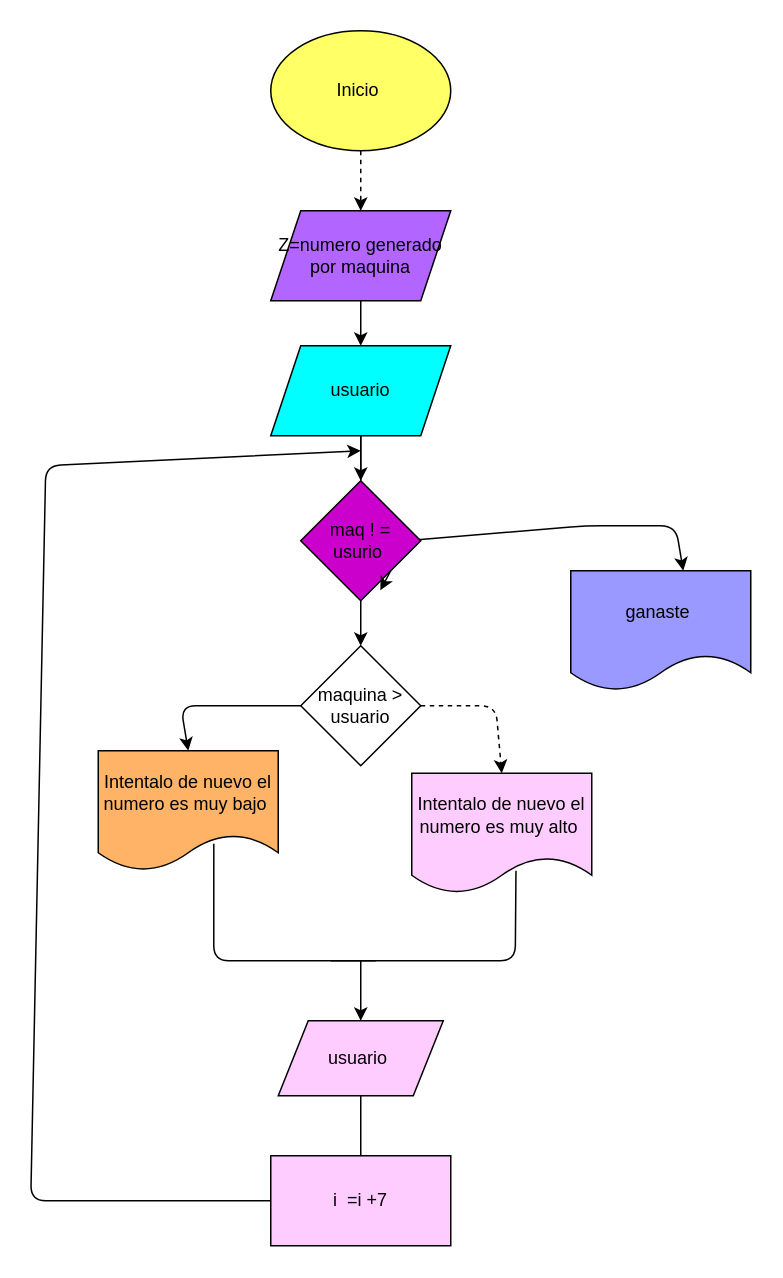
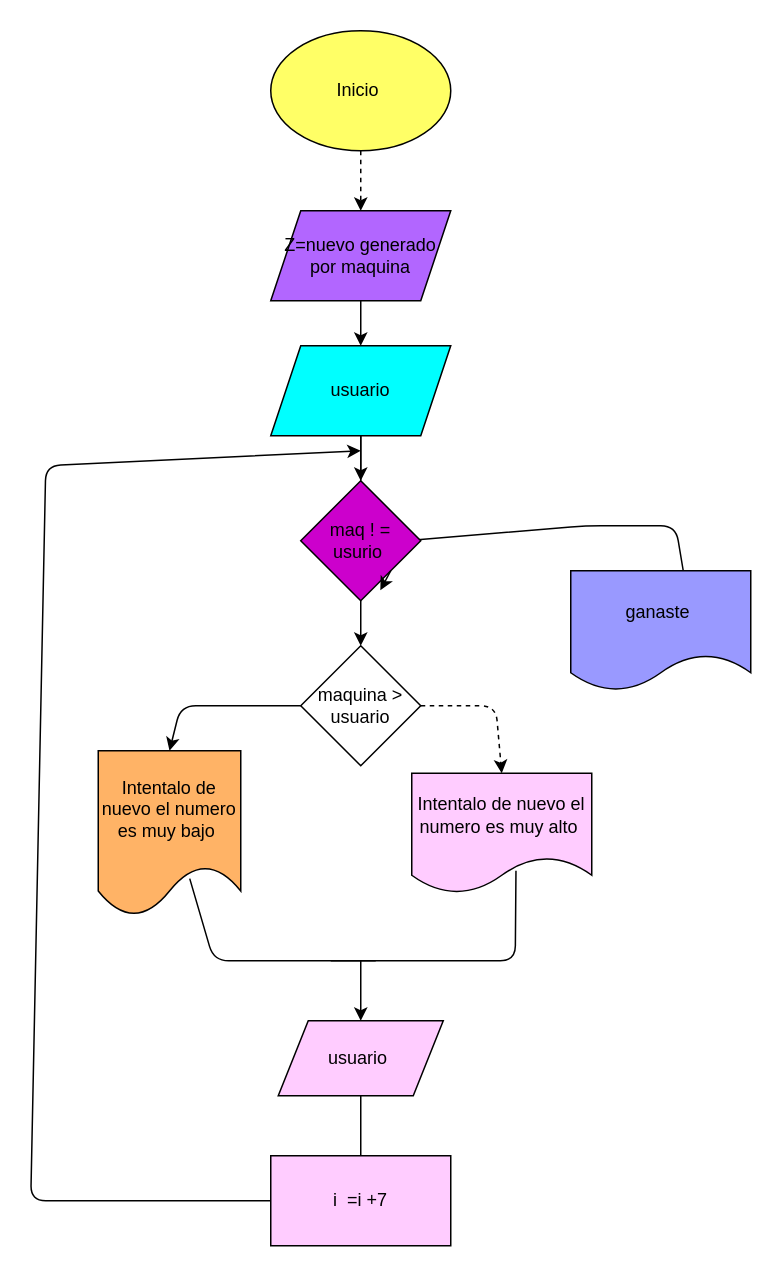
(361, 256) -> (361, 256)
(681, 559) -> (682, 563)
(188, 811) -> (170, 833)
